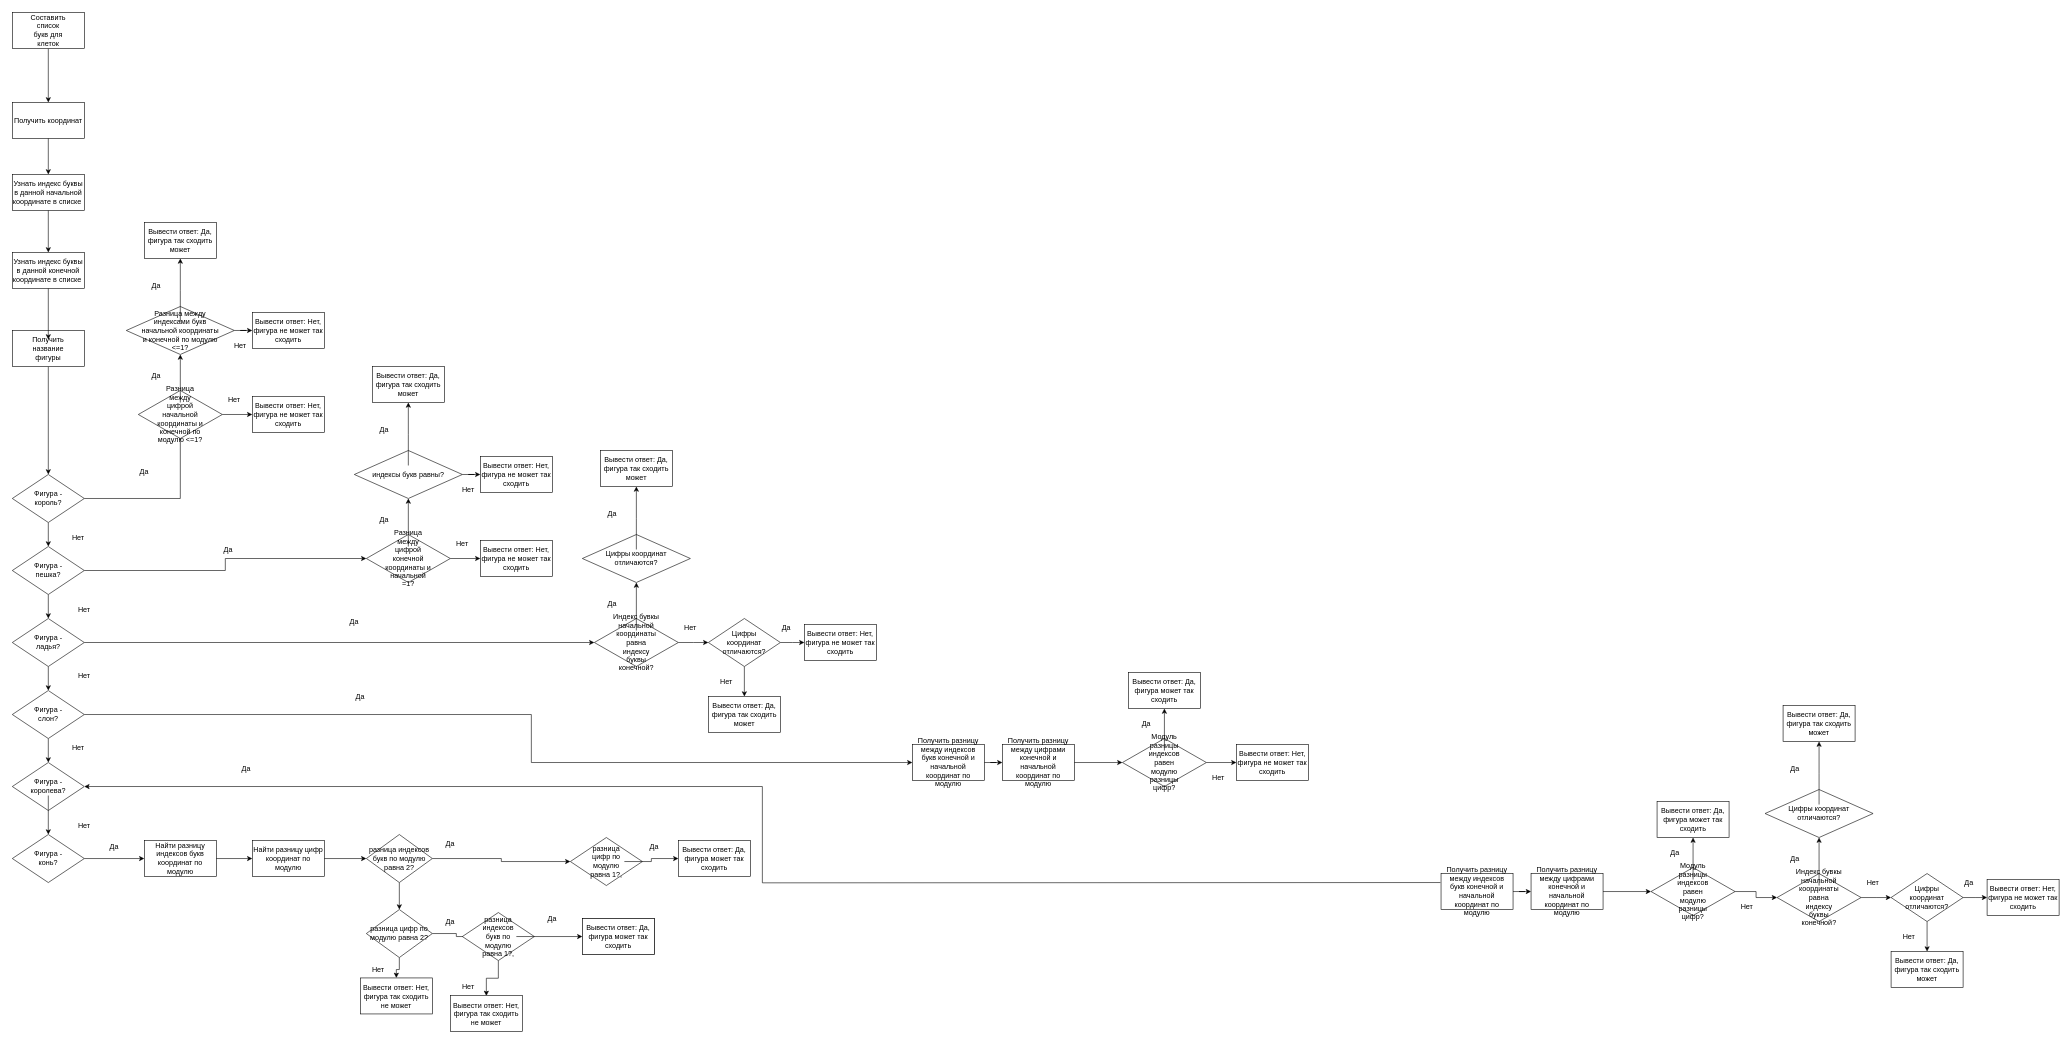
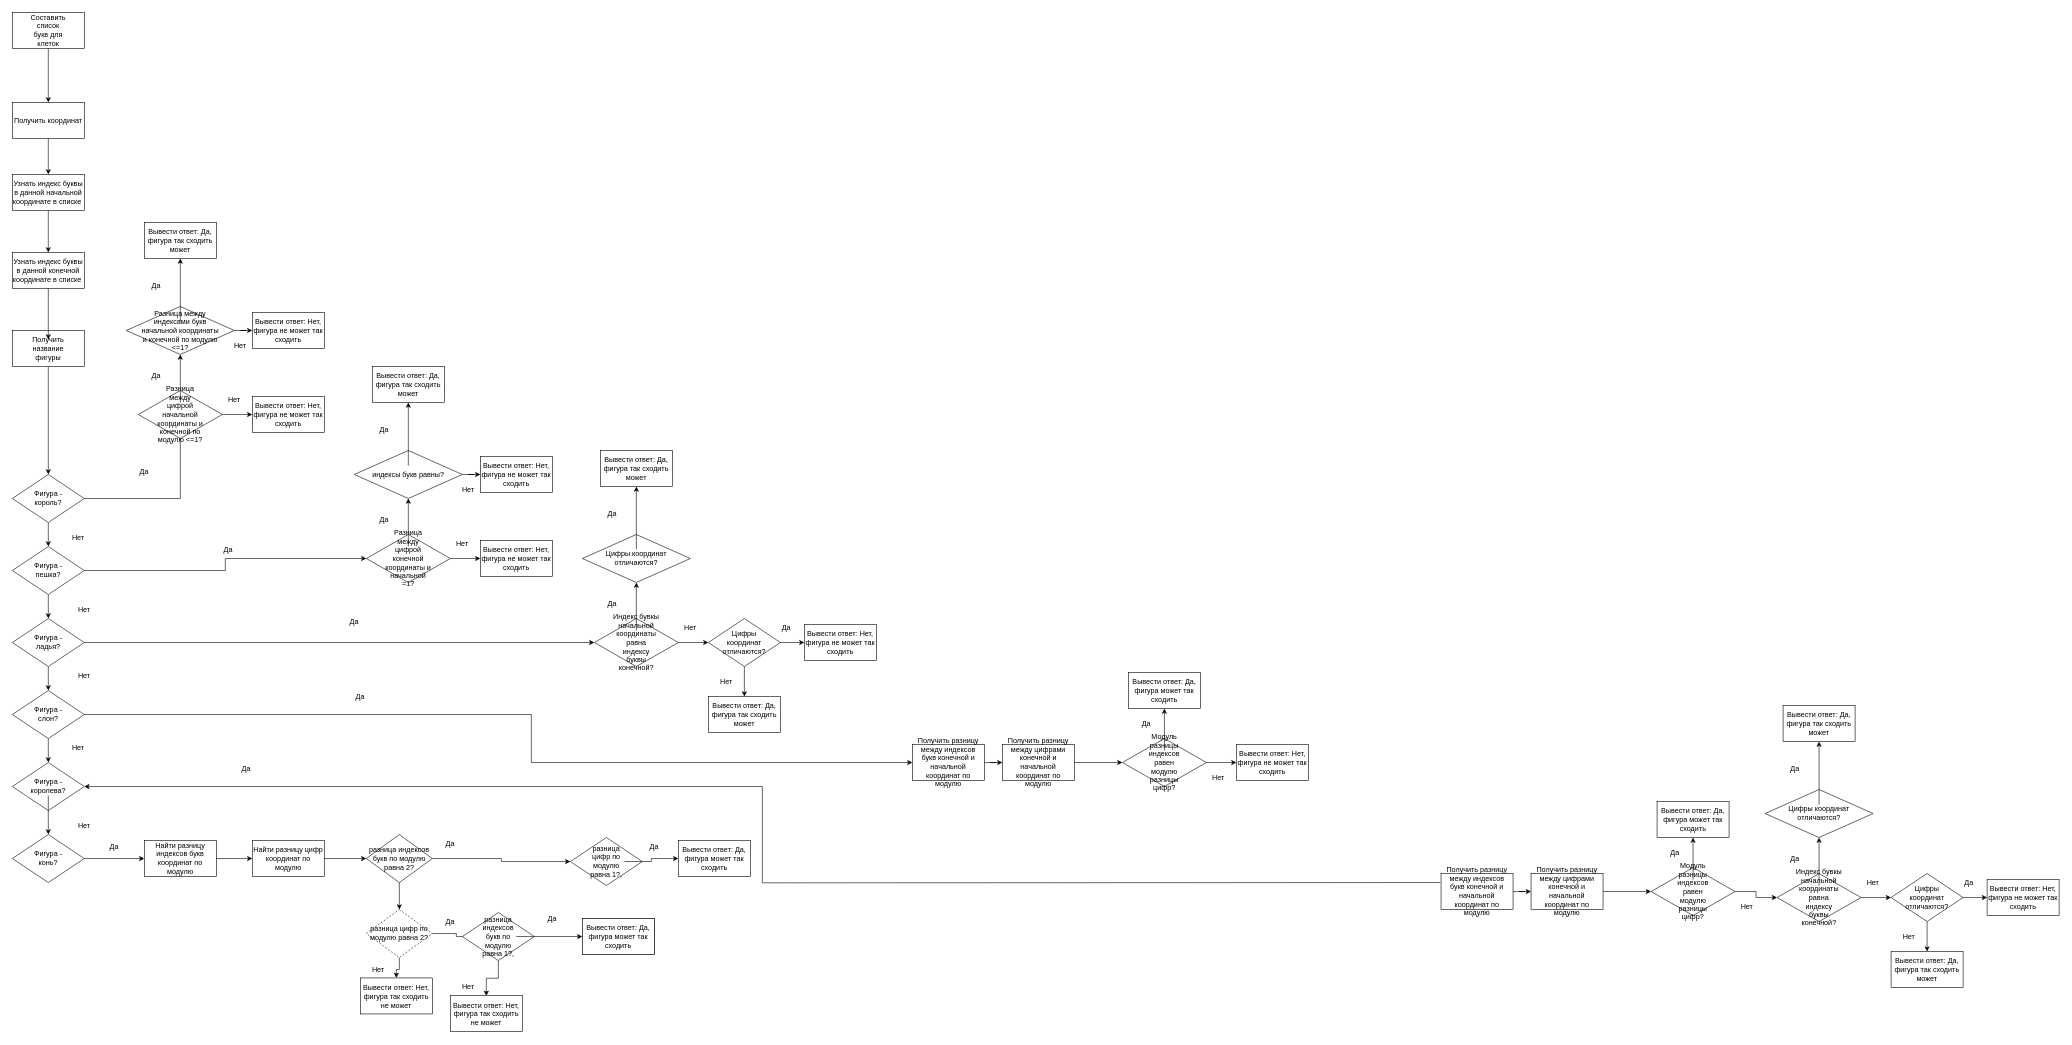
(399, 933) -> (399, 933)
